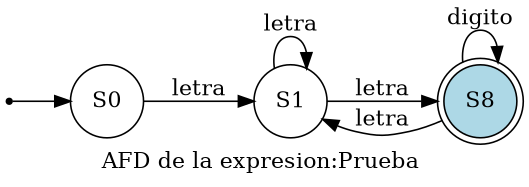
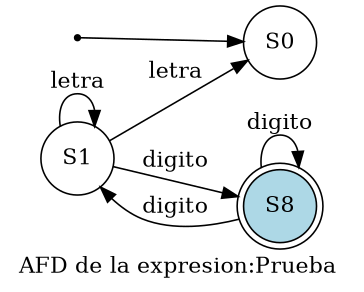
(382, 89) -> (176, 161)
(191, 101) -> (172, 105)
(382, 120) -> (176, 207)
